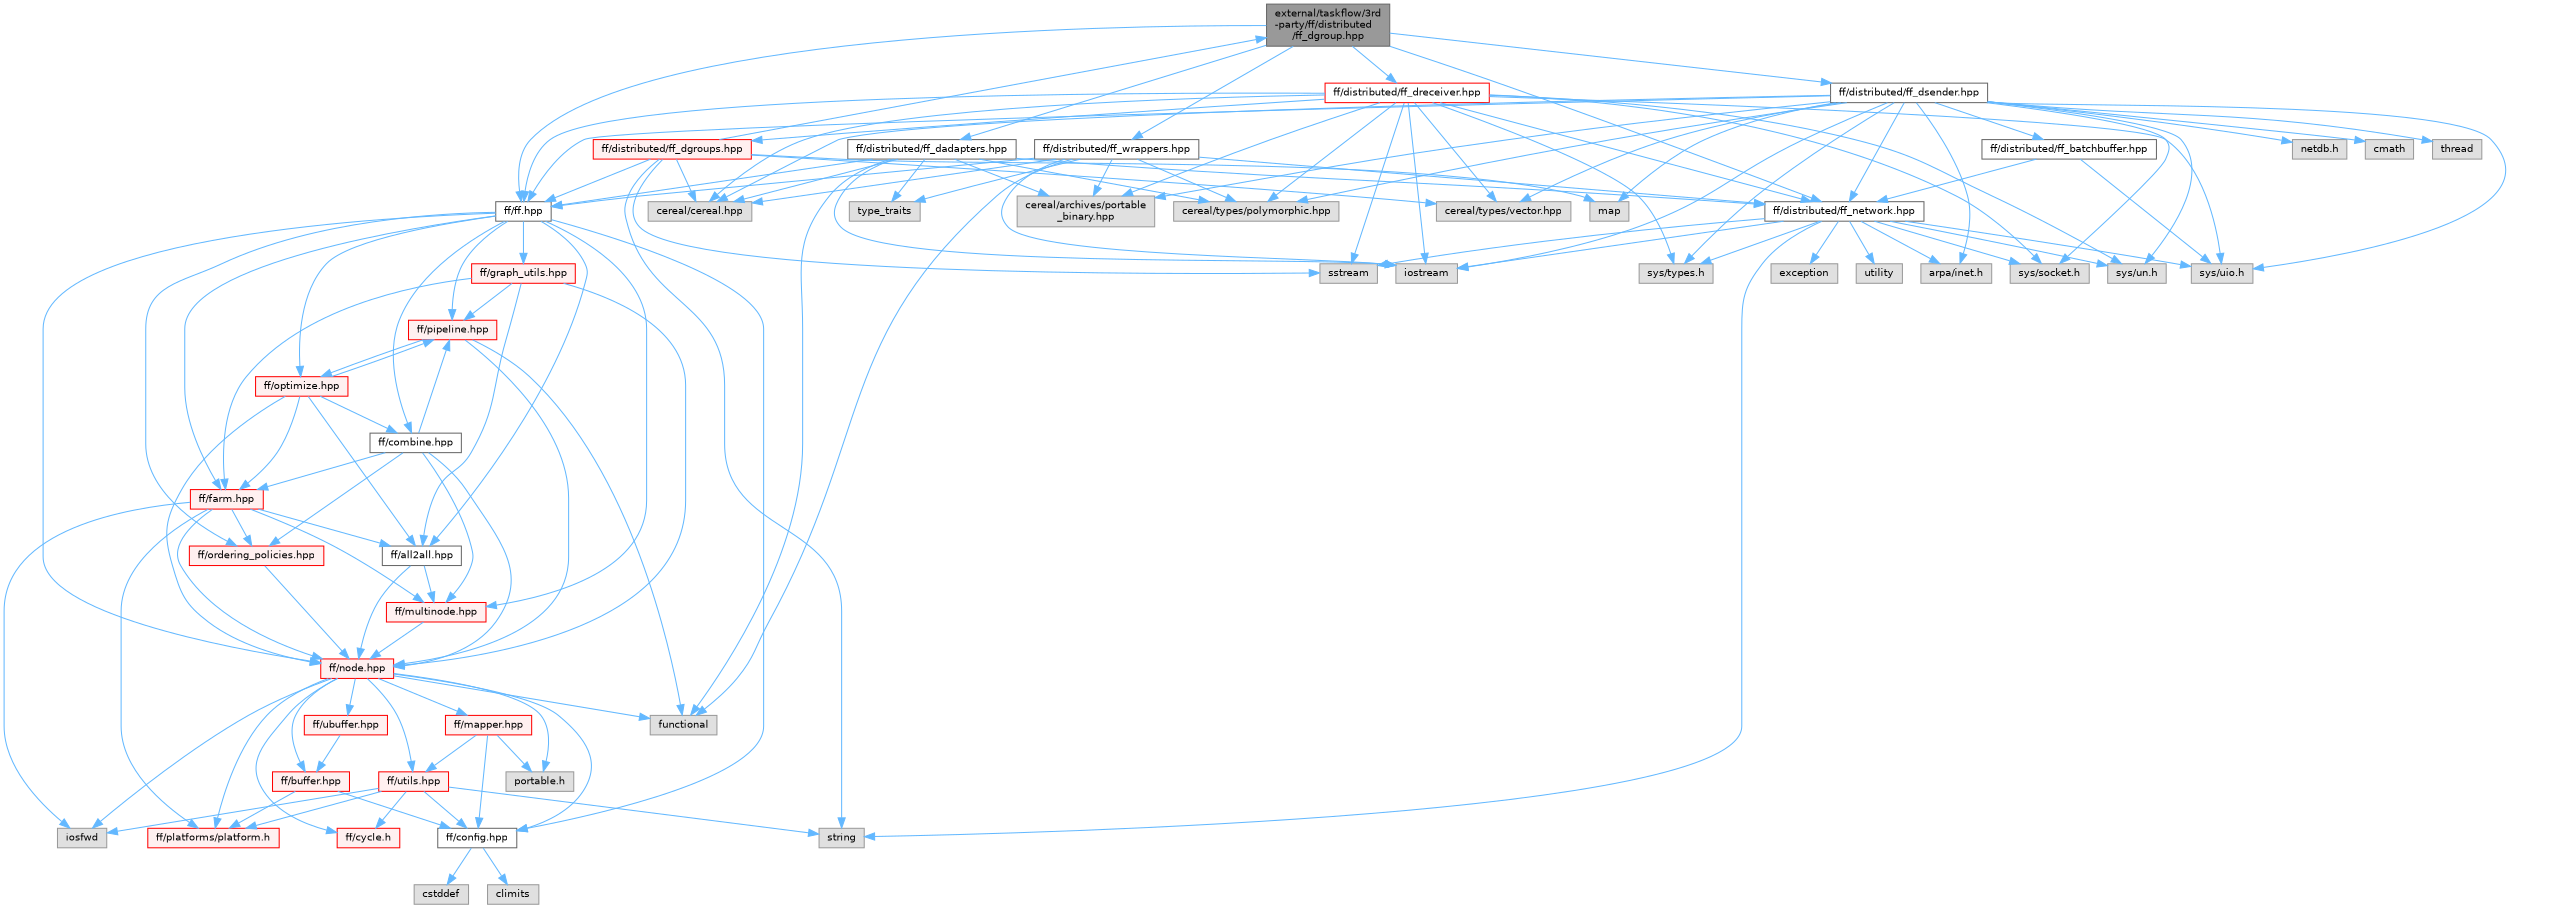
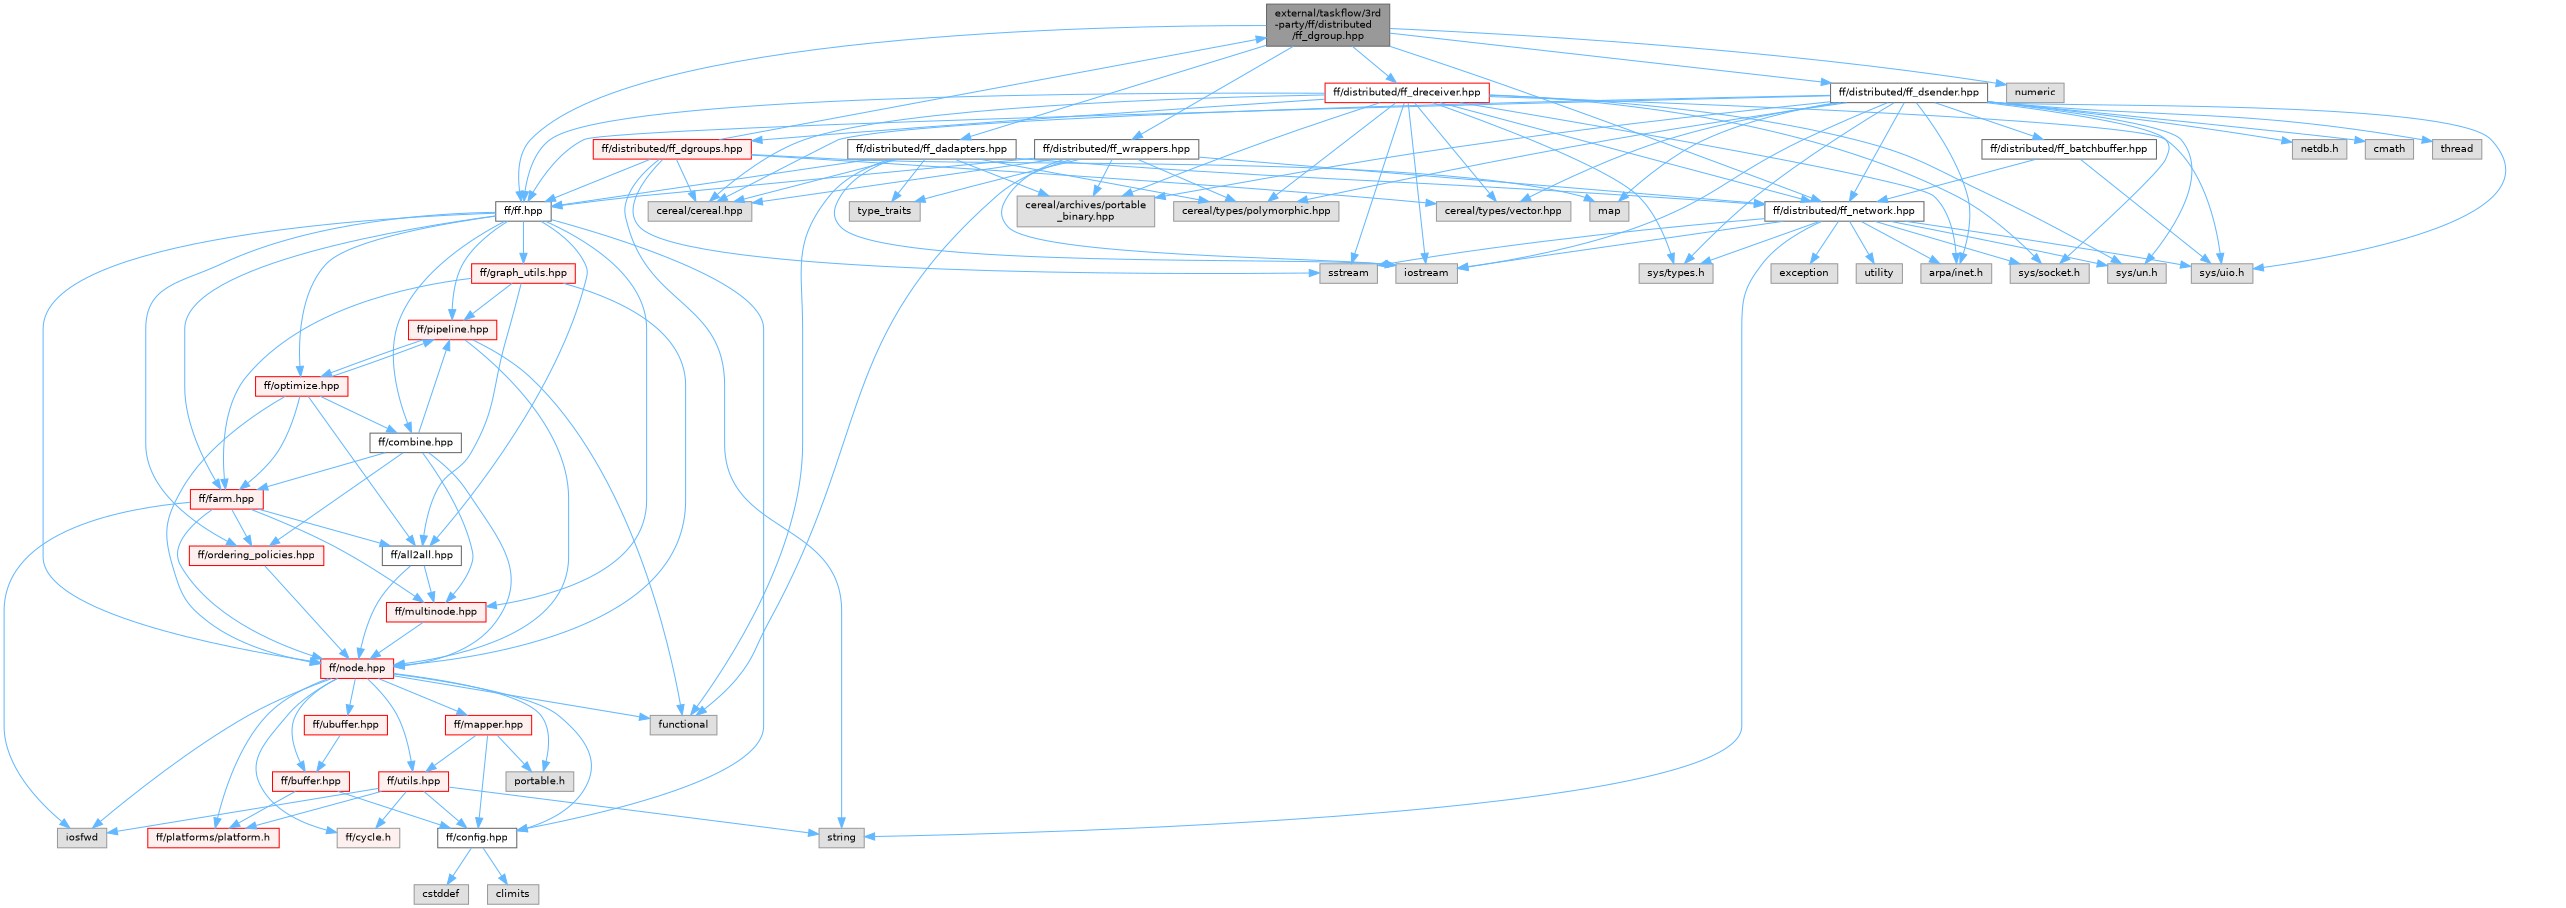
none -> (2035, 93)
none -> (1729, 150)
(121, 660) -> none
(368, 838) -> (368, 838)
